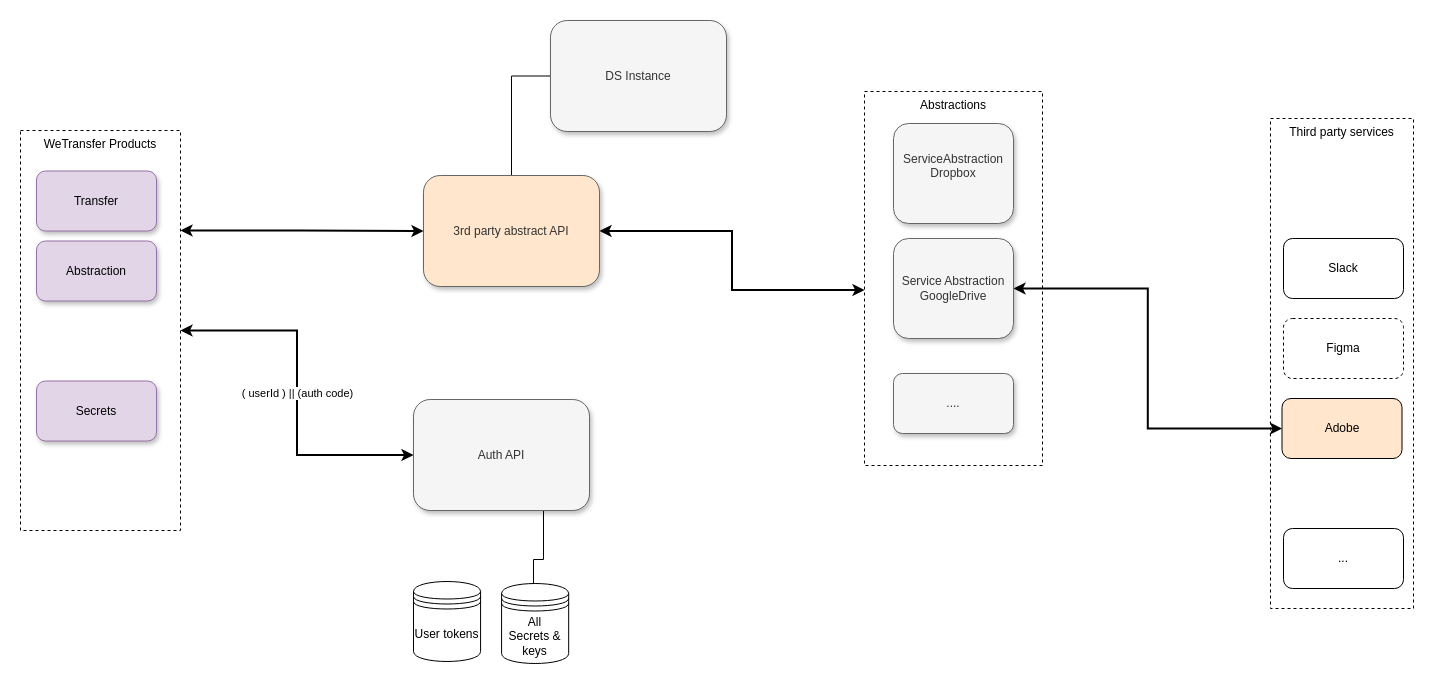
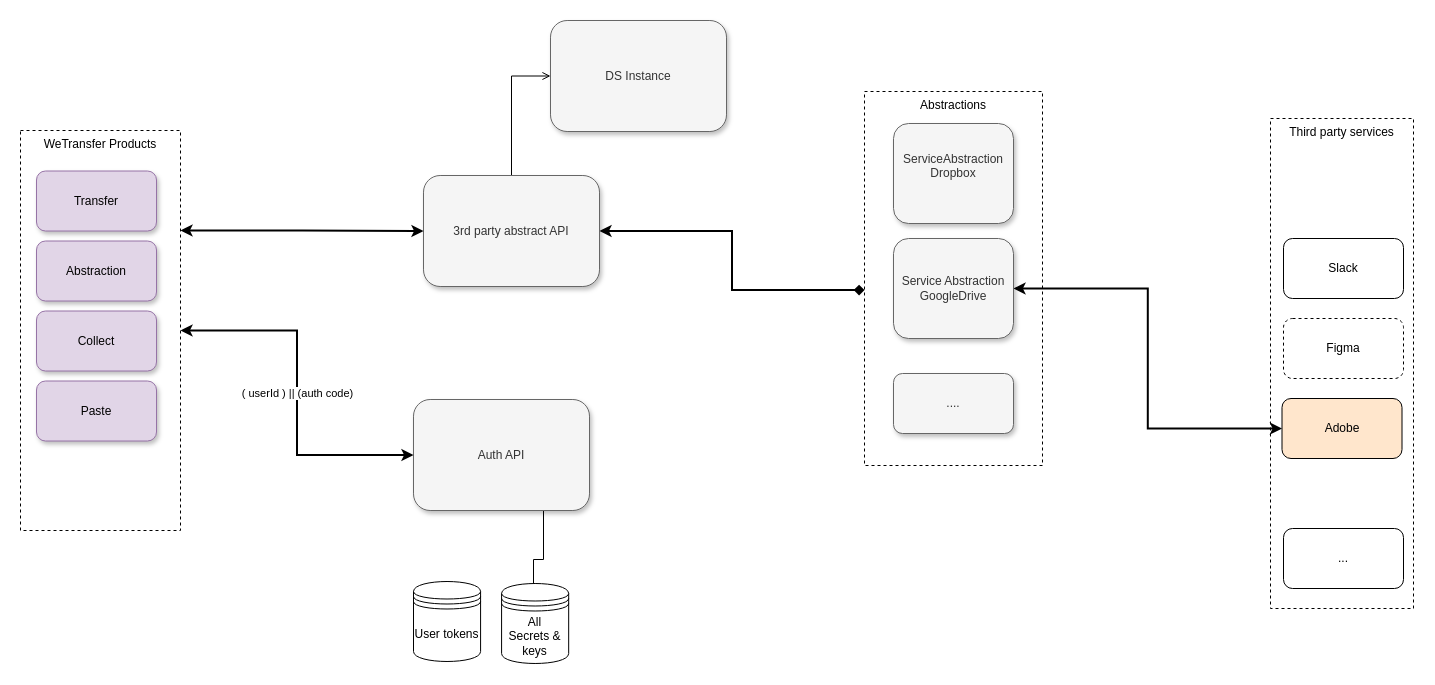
(545, 76) -> (544, 76)
(512, 231) -> (512, 231)
(854, 290) -> (853, 290)
none -> (97, 341)
(97, 412) -> (97, 412)
